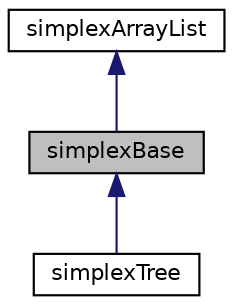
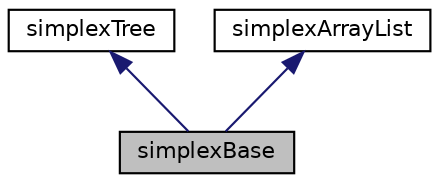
(117, 225) -> (157, 100)
